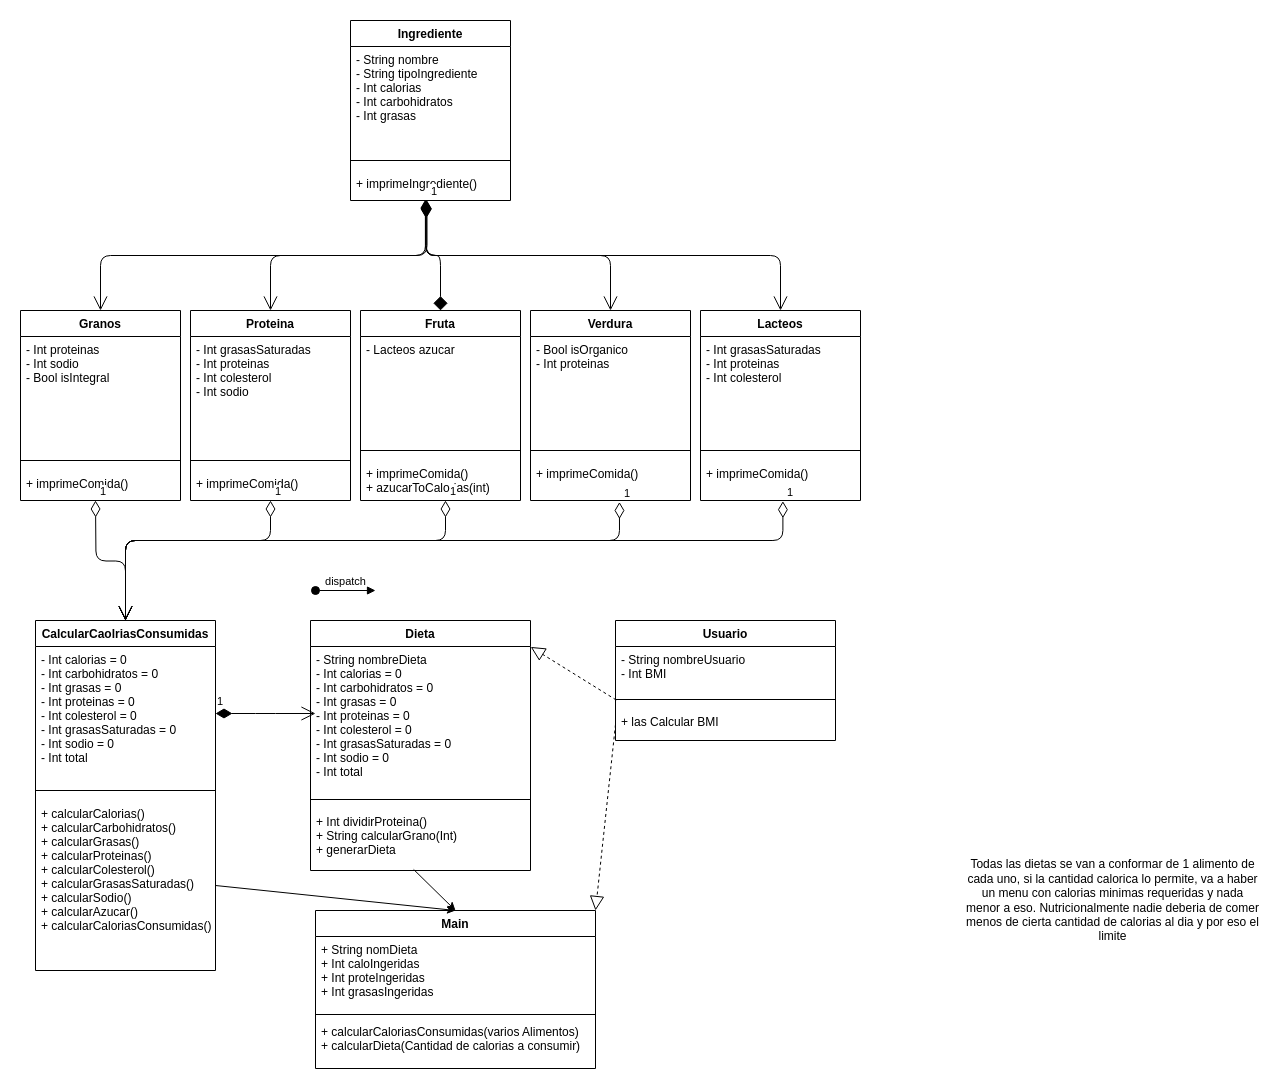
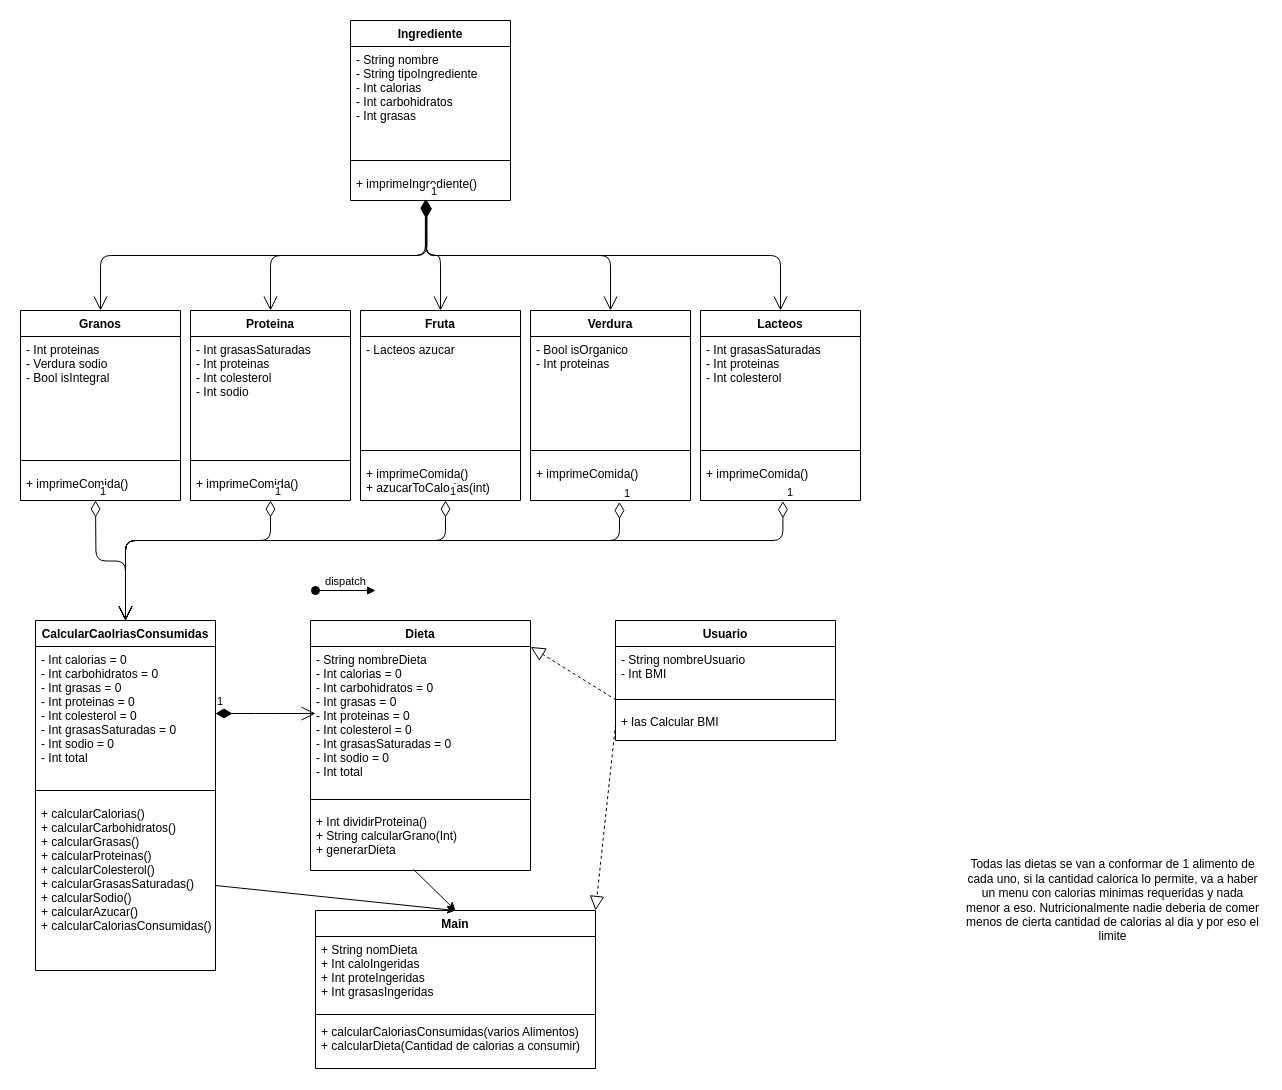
(441, 296) -> (441, 301)
(72, 350) -> (72, 350)
